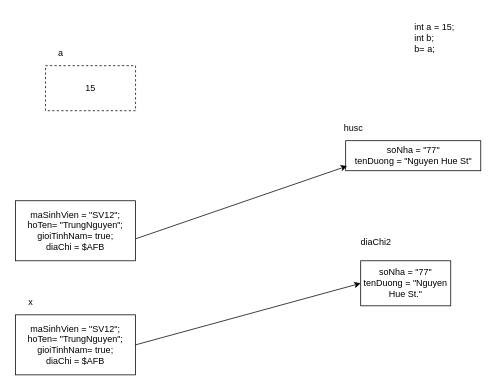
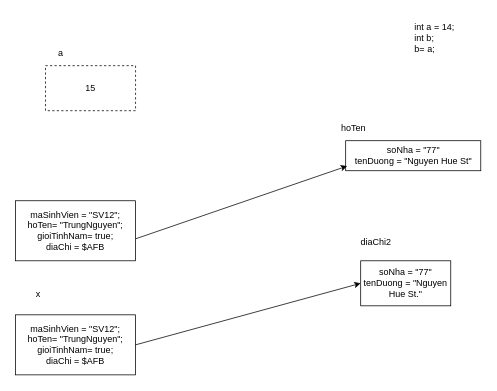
(436, 38) -> (436, 38)
(353, 128) -> (353, 128)
(30, 302) -> (38, 294)
